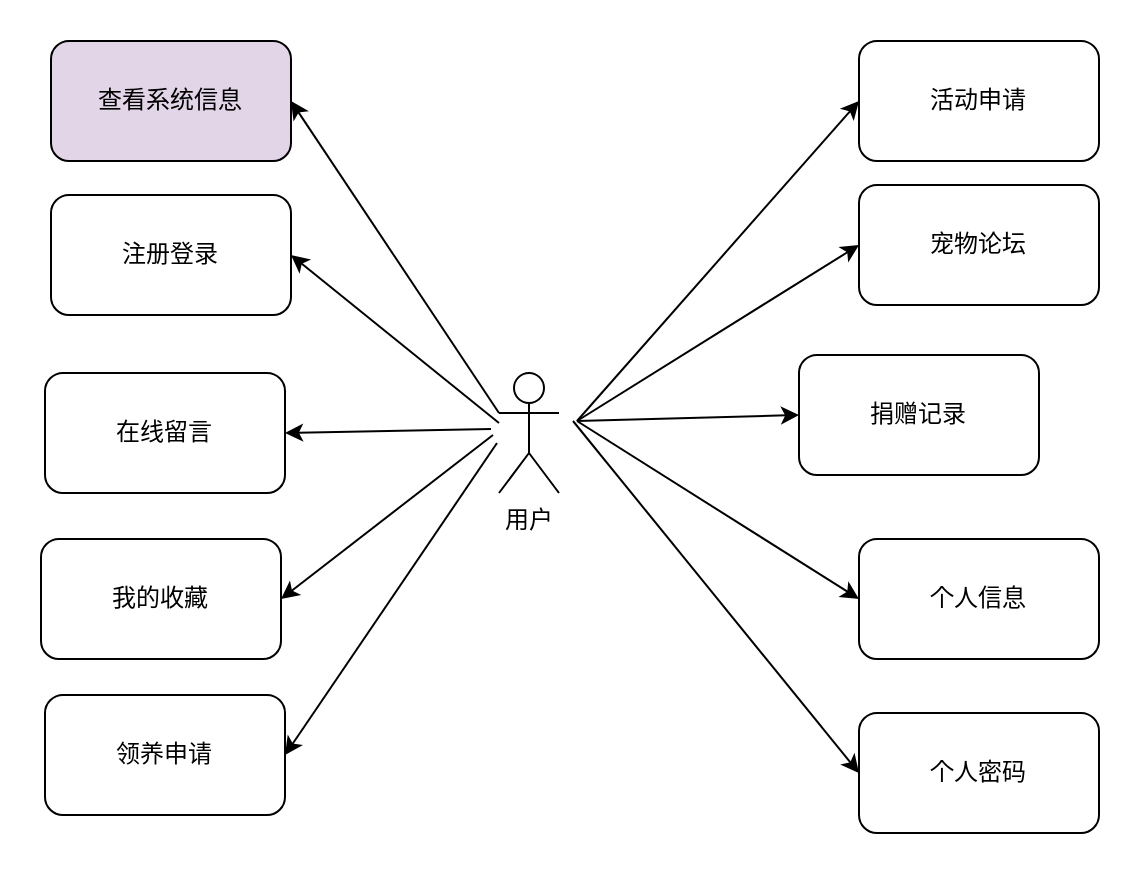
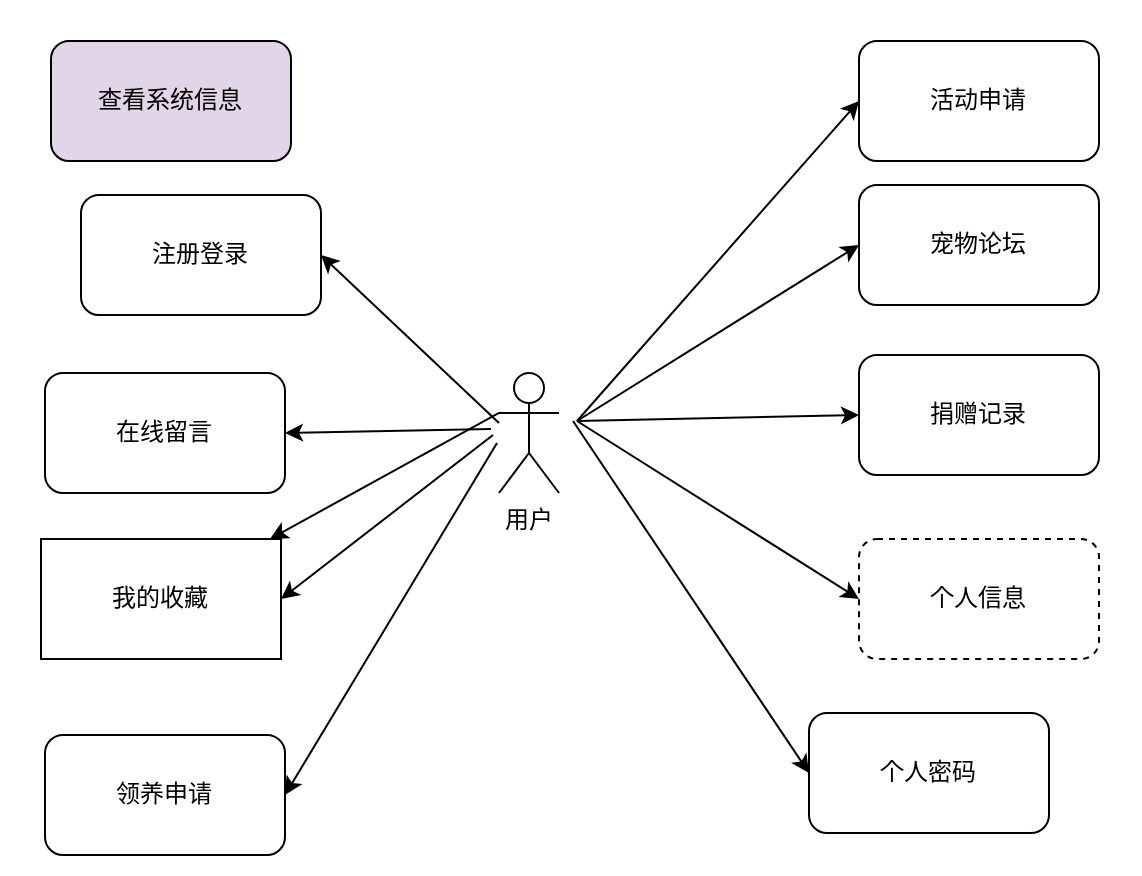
(171, 255) -> (201, 255)
(399, 262) -> (373, 482)
(919, 415) -> (979, 415)
(161, 599) -> (161, 599)
(979, 599) -> (979, 599)
(165, 755) -> (165, 795)
(979, 773) -> (929, 773)
